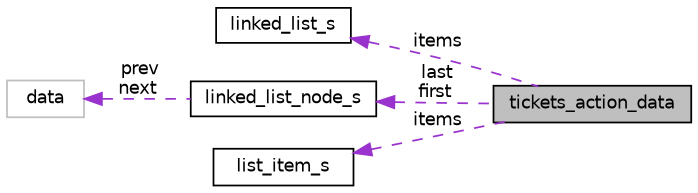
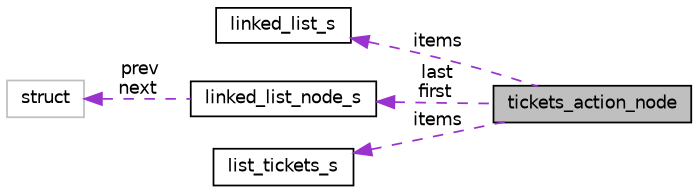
(46, 99) -> (46, 99)
(592, 104) -> (592, 104)
(284, 167) -> (284, 167)
